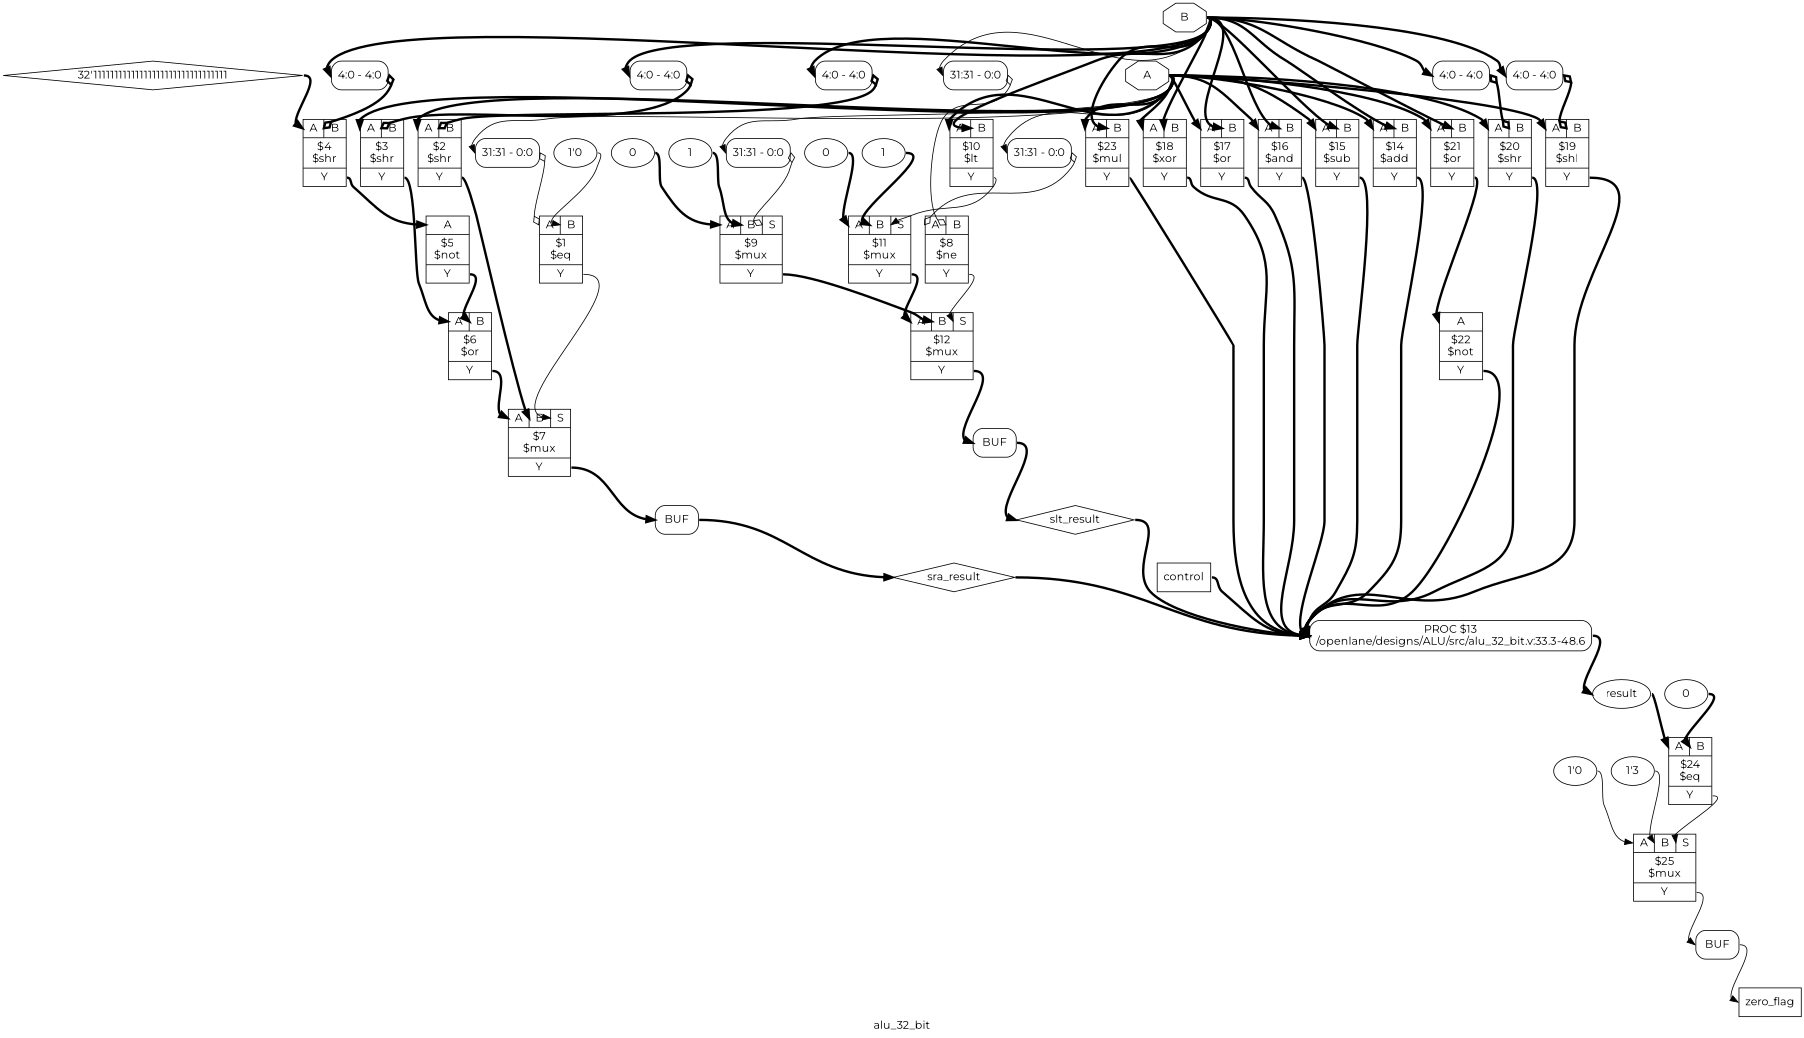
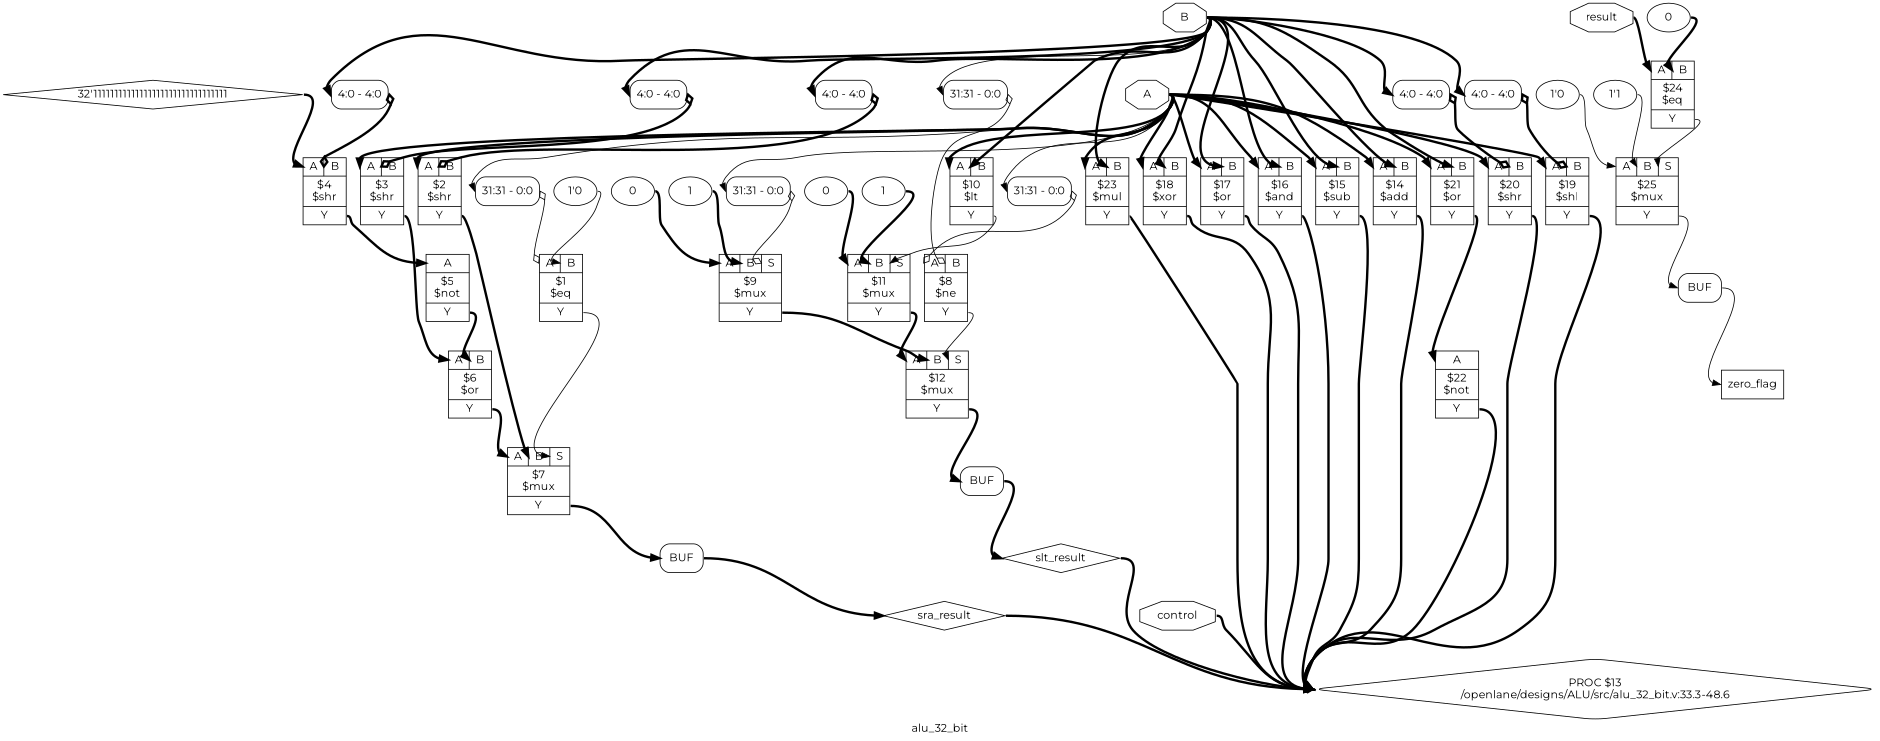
(1184, 577) -> (1178, 616)
(1250, 616) -> (1245, 651)
(1451, 636) -> (1595, 689)
(1594, 661) -> none
(1622, 694) -> (1602, 18)
(1633, 771) -> (1615, 95)
